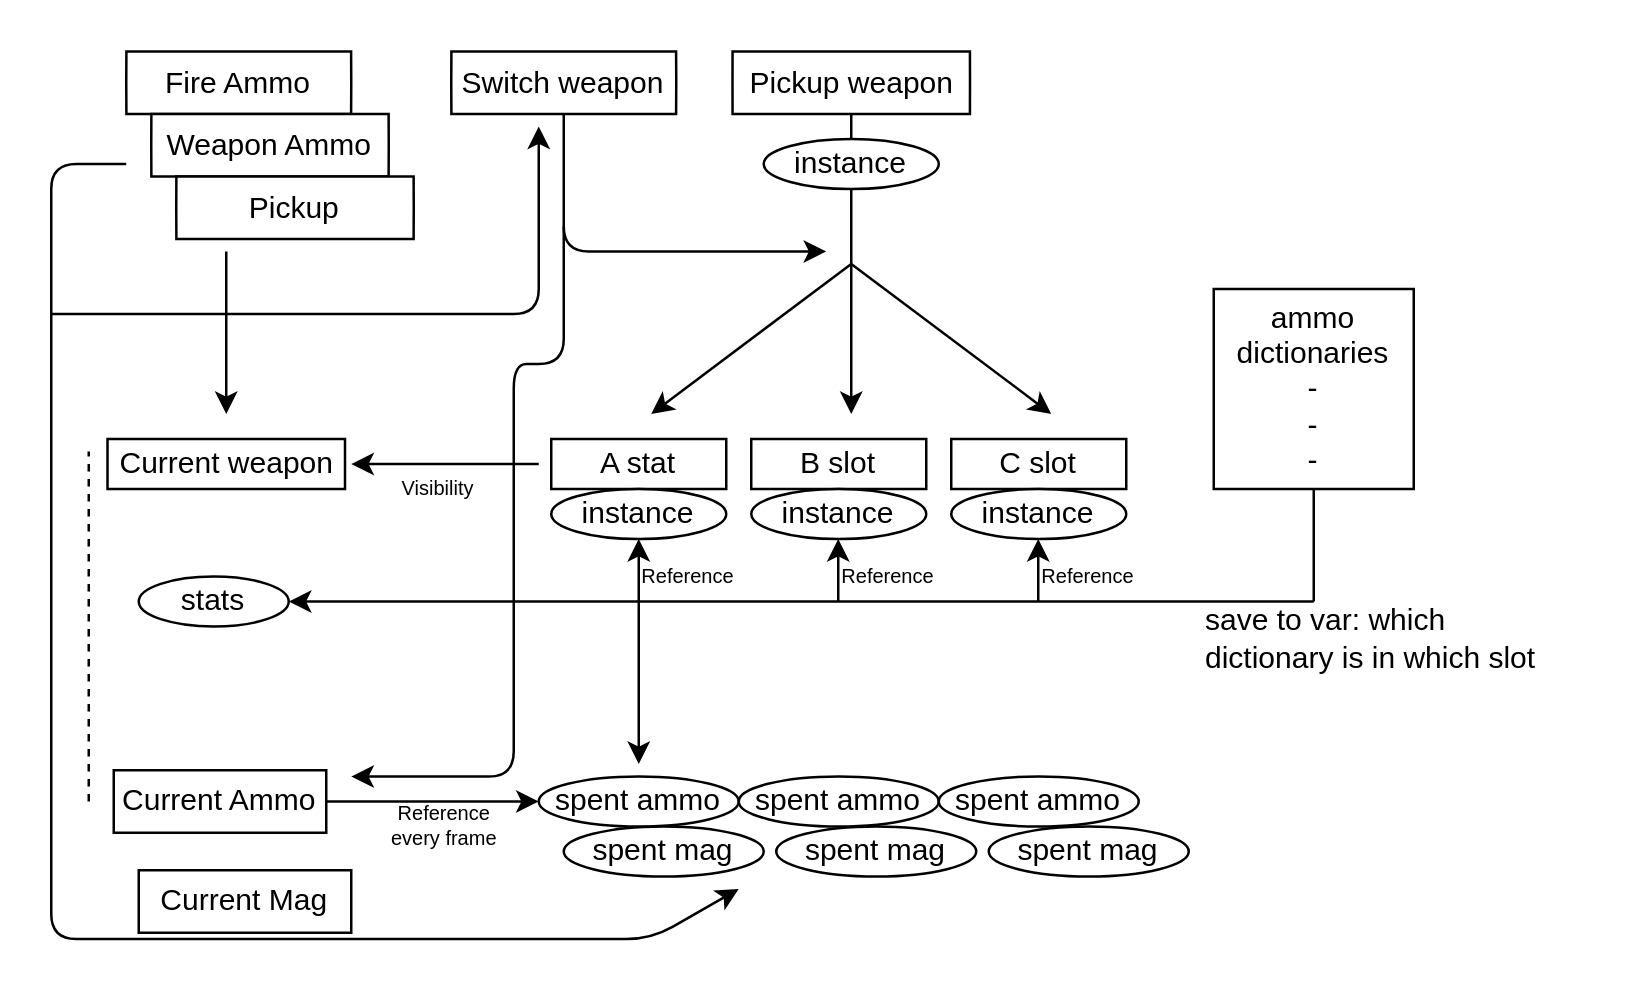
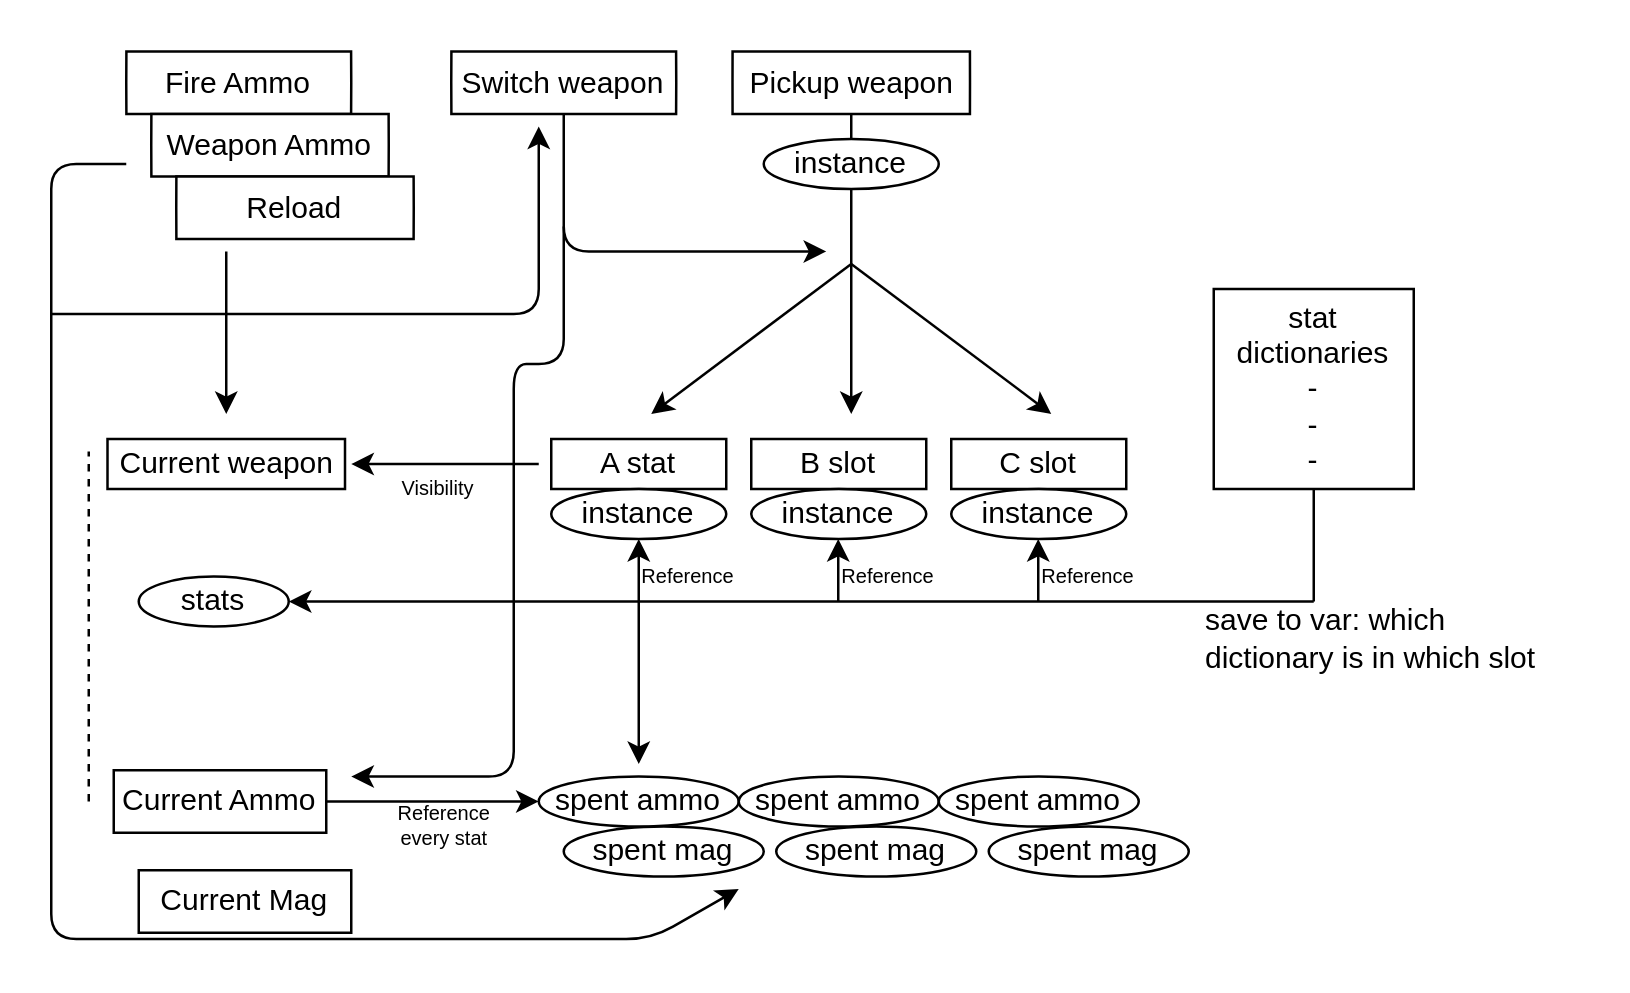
(295, 209) -> (295, 209)
(1314, 389) -> (1314, 389)
(445, 826) -> (445, 826)
